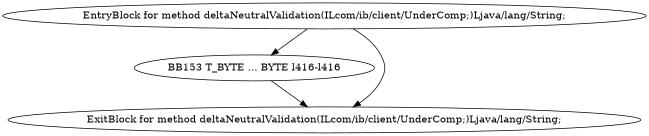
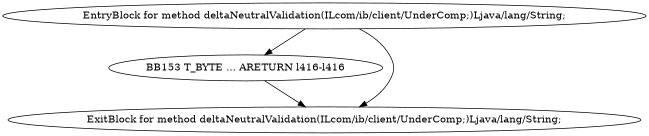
(254, 68) -> (246, 68)
